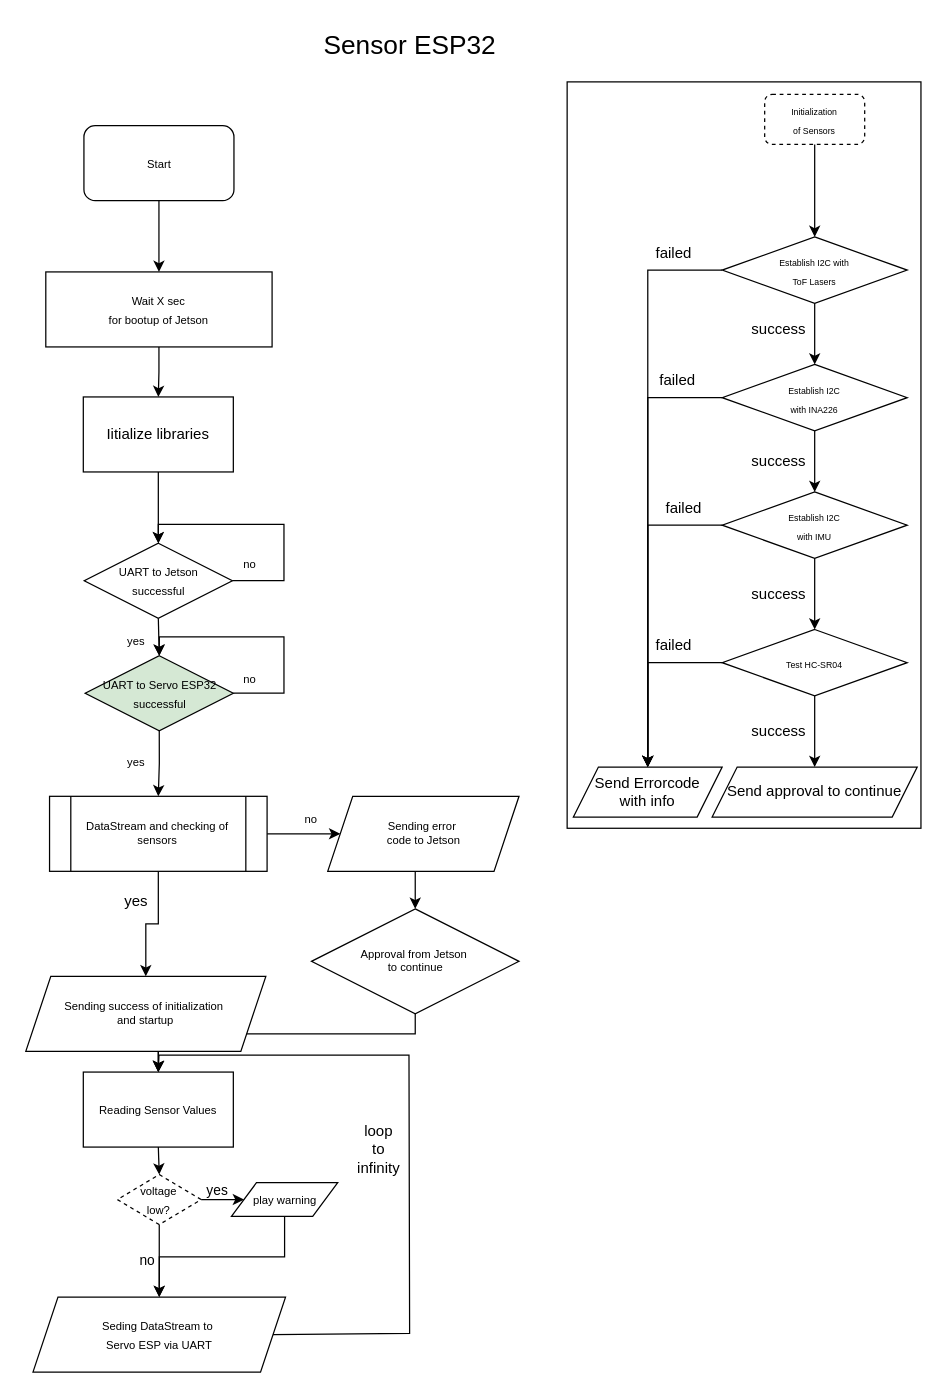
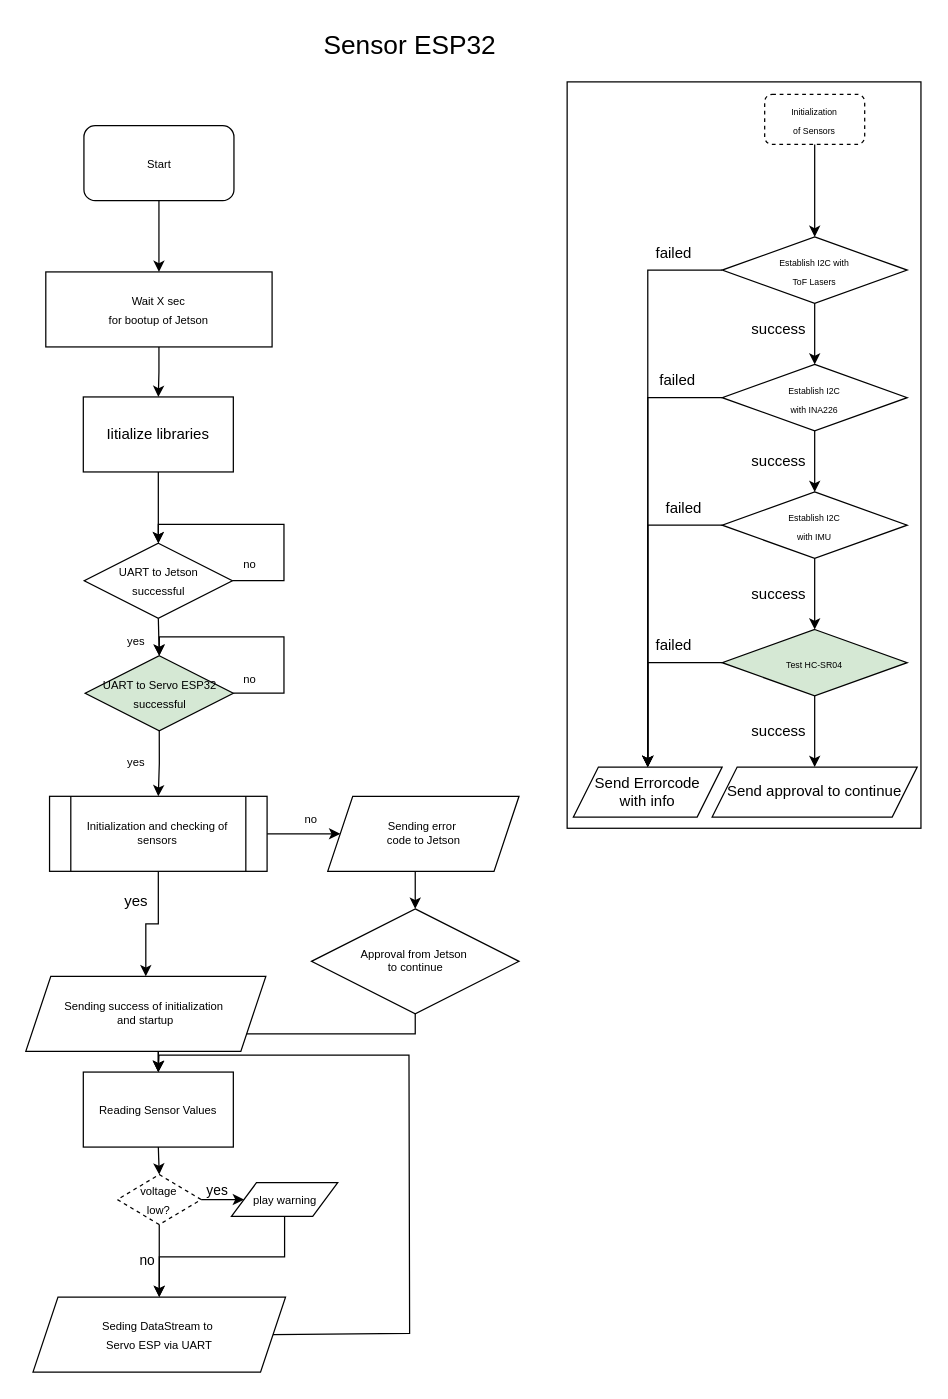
(814, 663) -> (814, 663)
(158, 833) -> (158, 833)
(378, 1149) -> none
